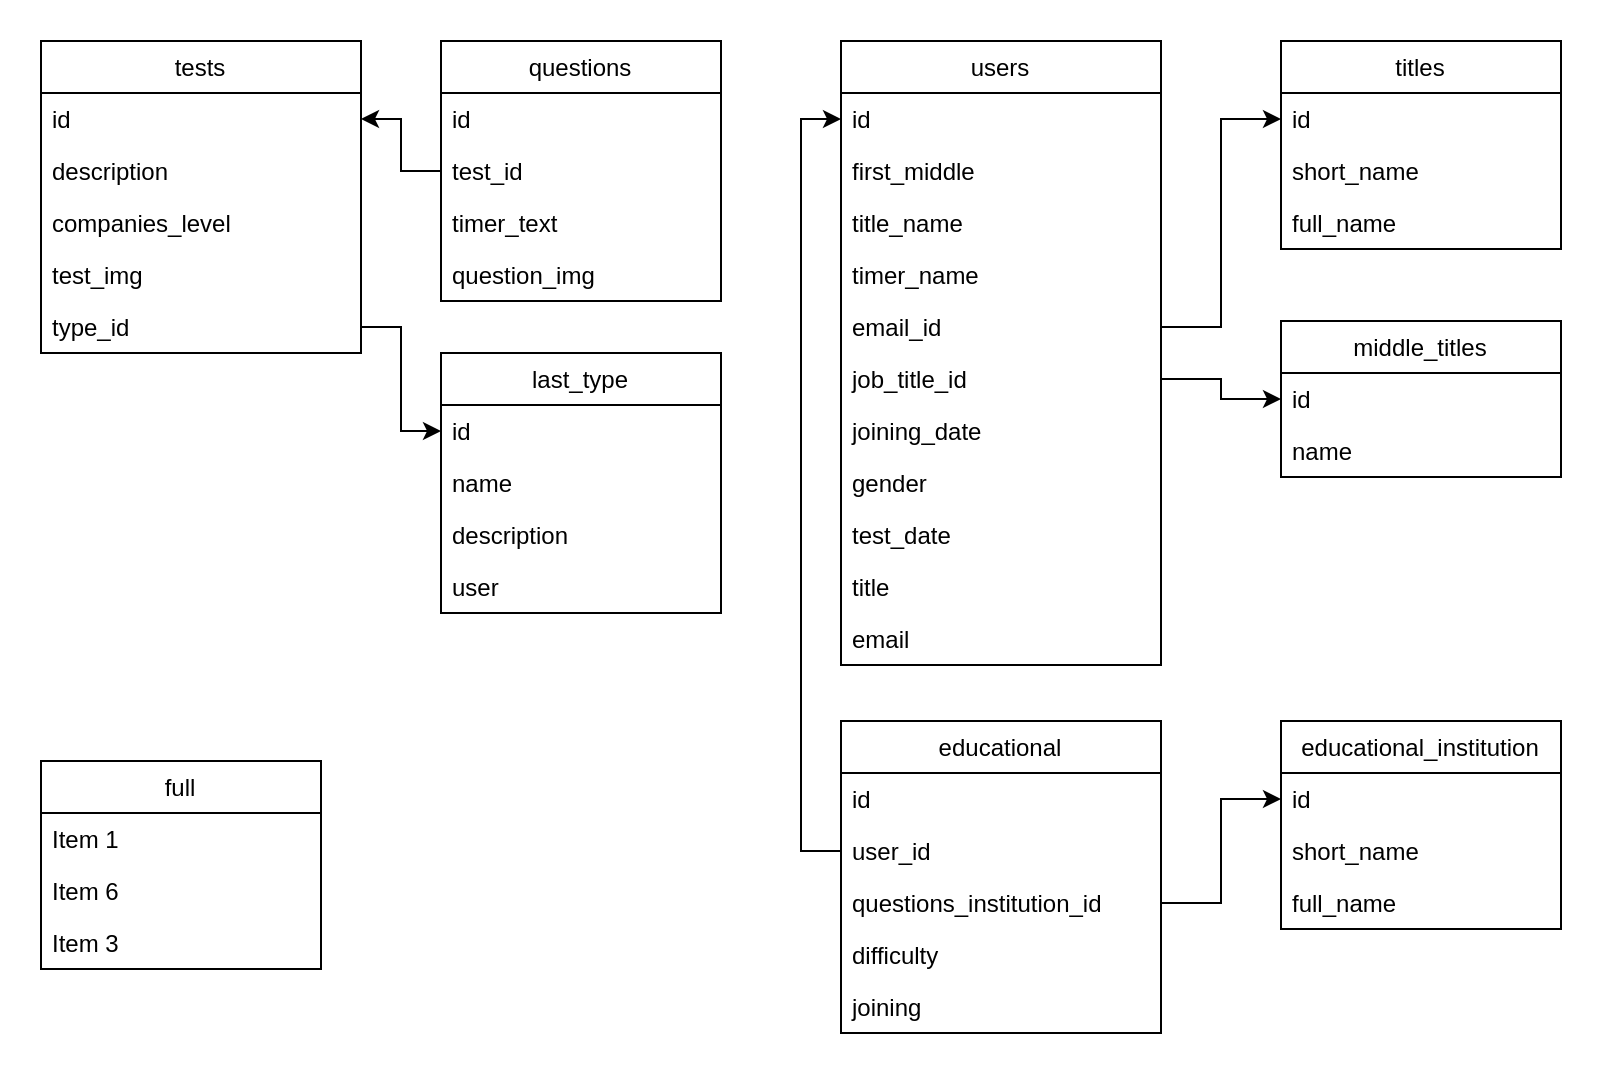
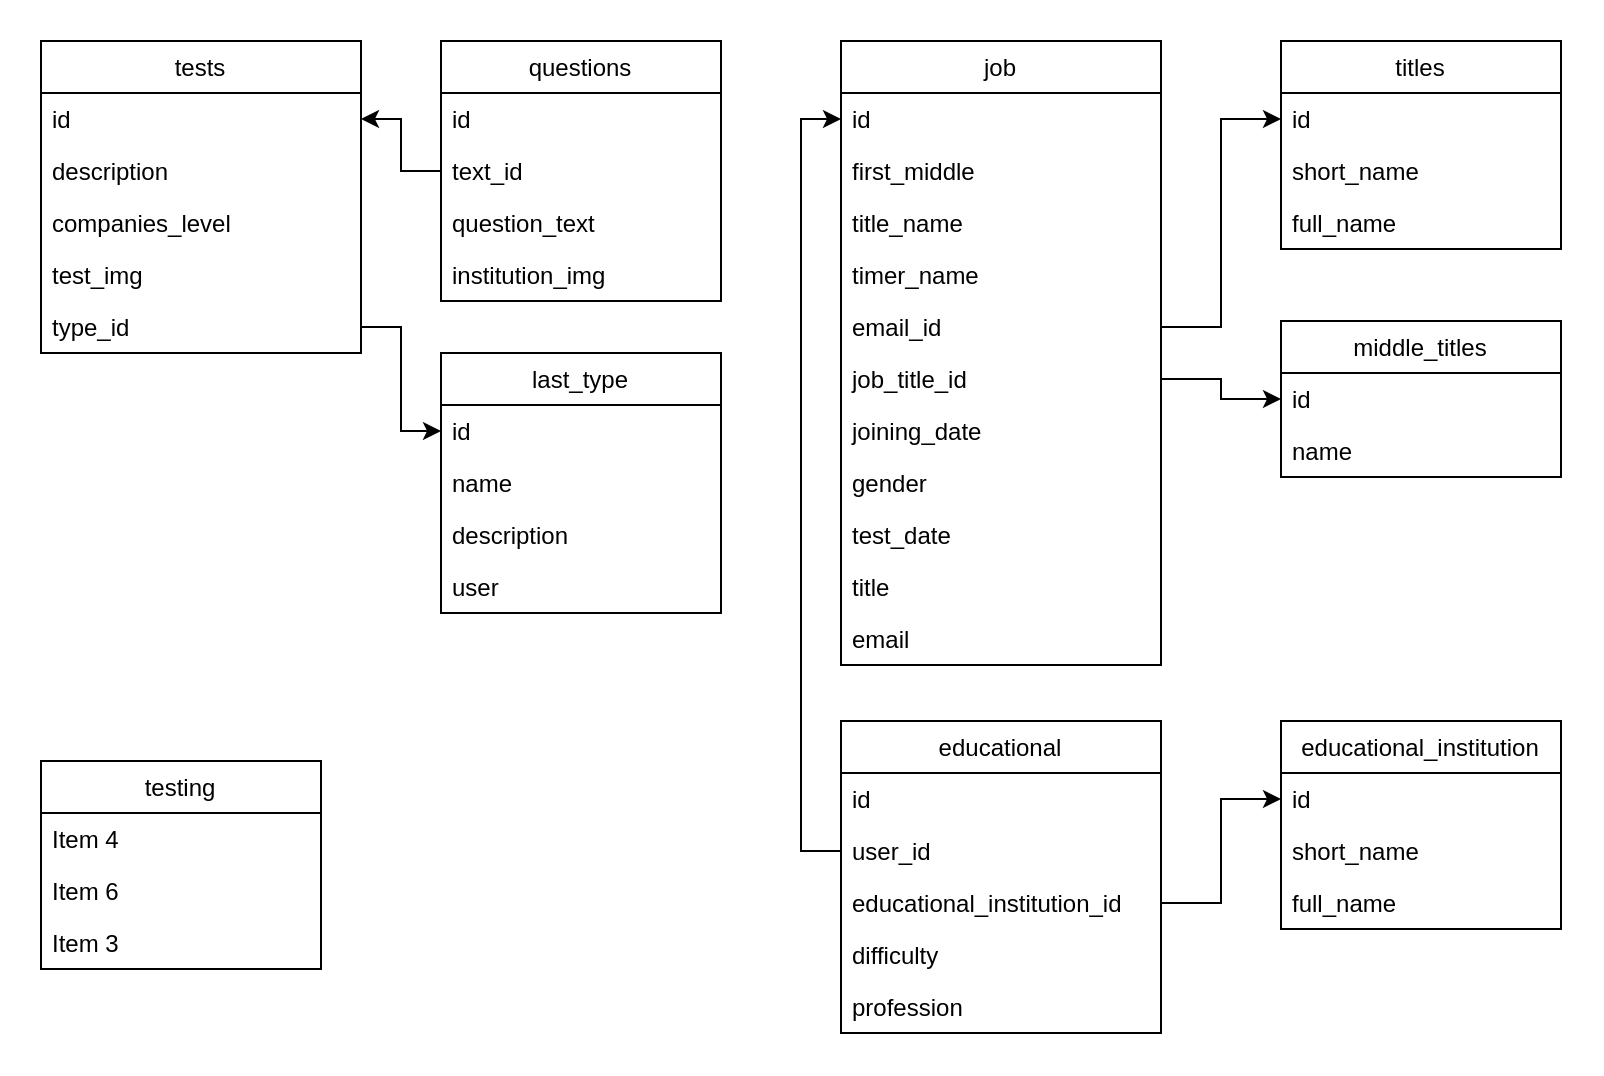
(1000, 68) -> (1000, 68)
(496, 172) -> (496, 172)
(516, 224) -> (536, 224)
(526, 276) -> (540, 276)
(180, 788) -> (180, 788)
(89, 840) -> (89, 840)
(998, 904) -> (1008, 904)
(893, 1008) -> (916, 1008)
